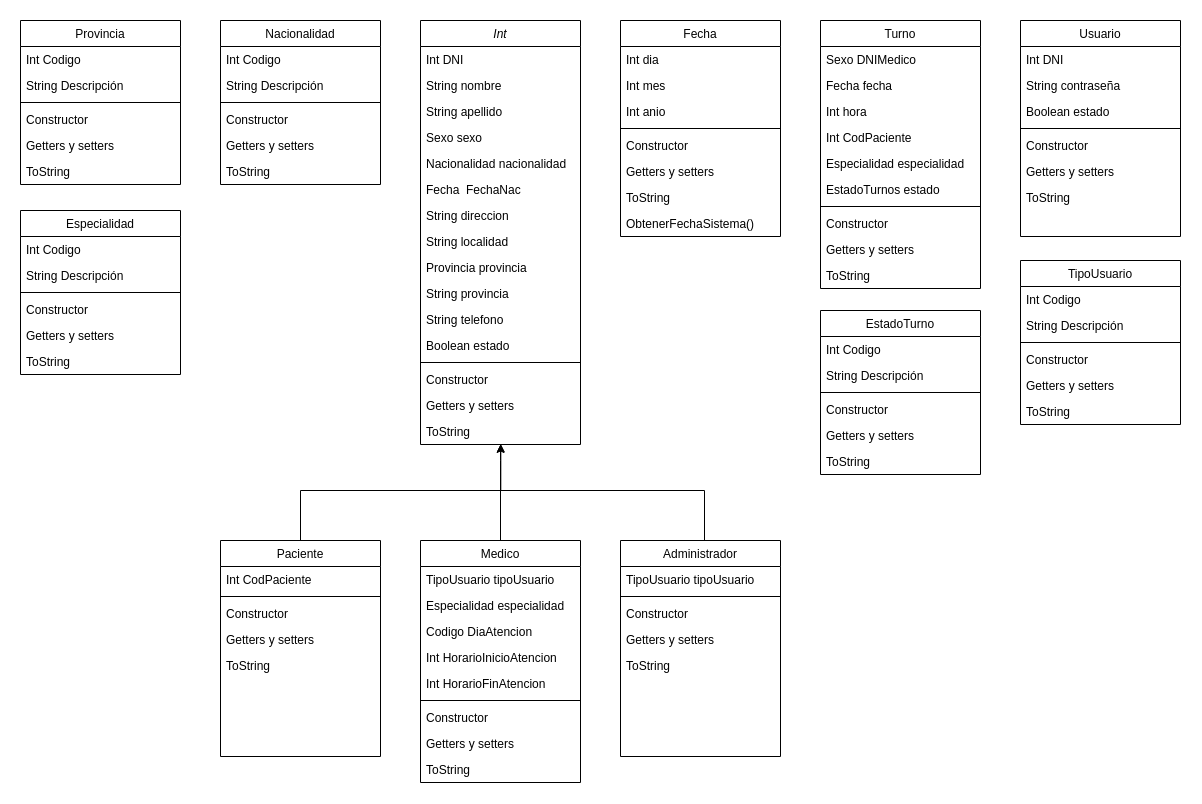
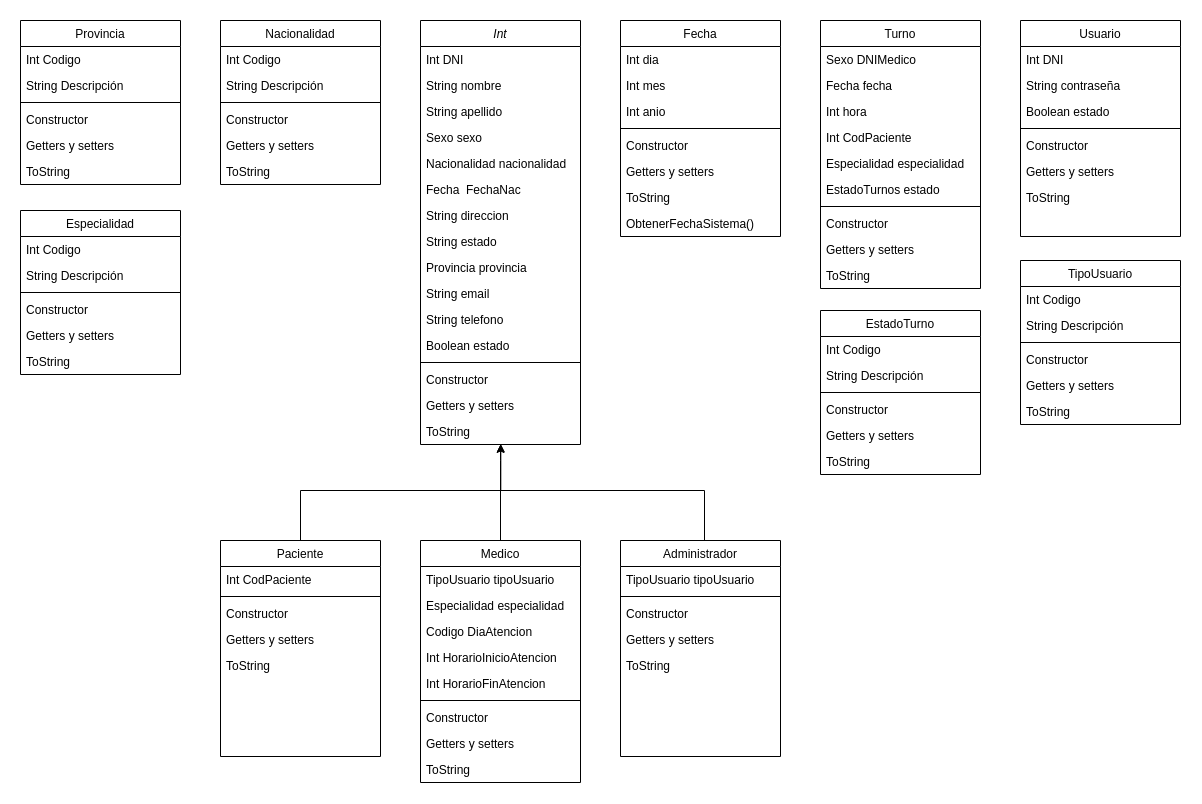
(472, 242) -> (467, 242)
(474, 294) -> (460, 294)
